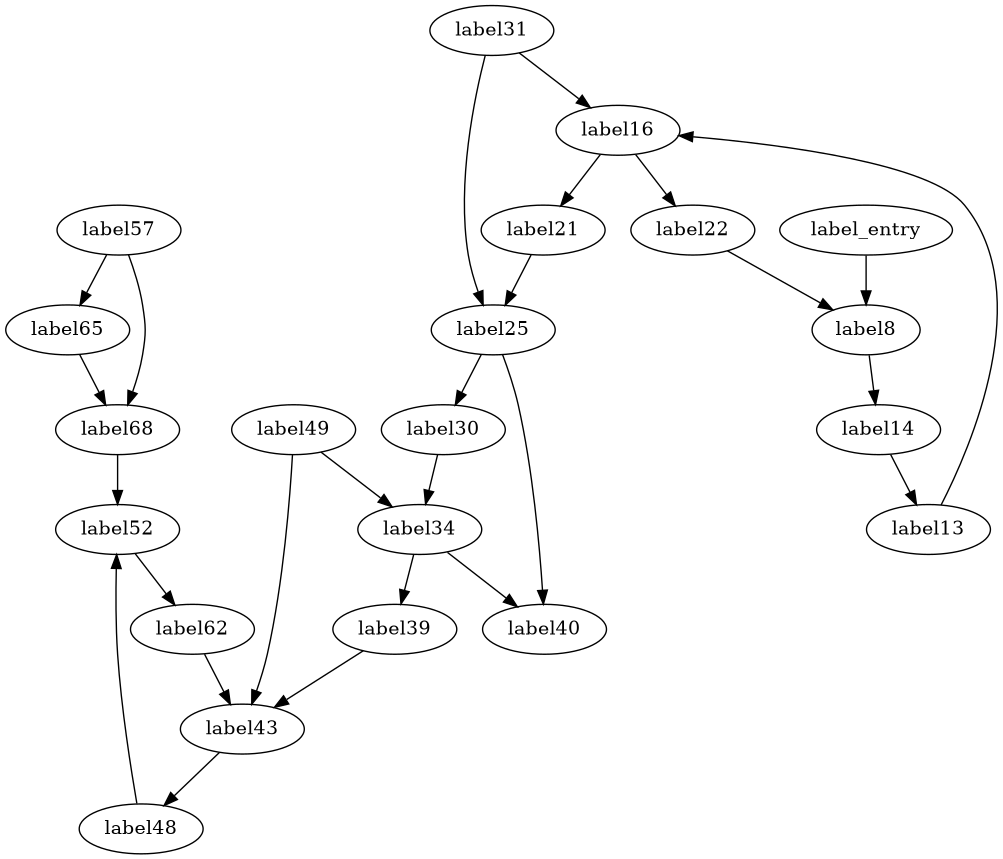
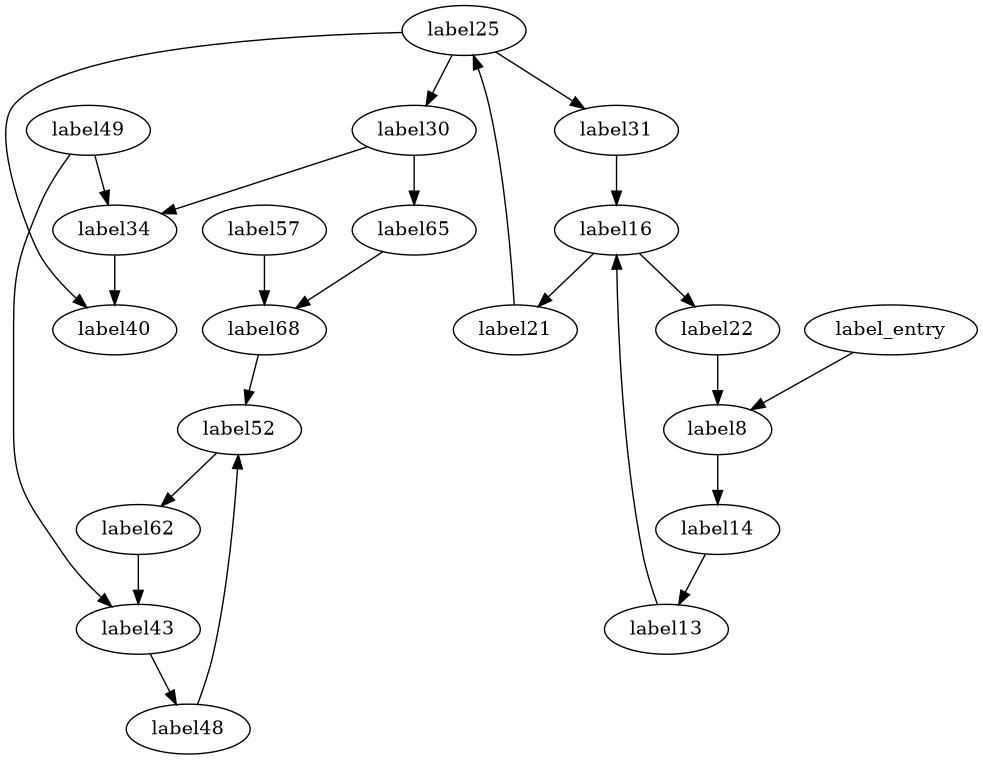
(466, 174) -> (534, 76)
(97, 274) -> (414, 173)
(395, 629) -> none
